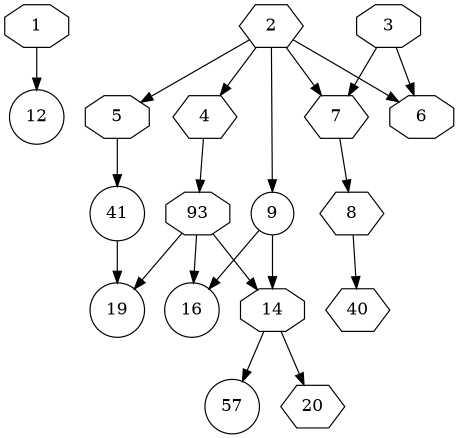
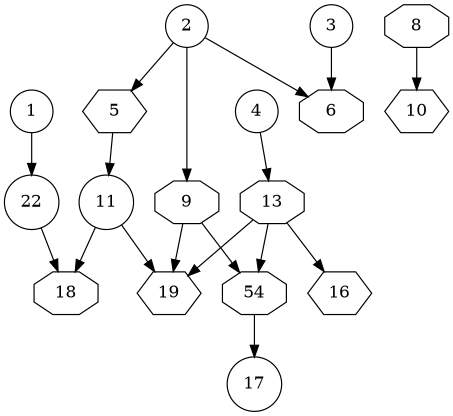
(37, 26) -> (32, 111)
(271, 26) -> (187, 26)
(389, 26) -> (331, 26)
(242, 67) -> none
(37, 117) -> (32, 202)
(117, 117) -> (115, 111)
(205, 117) -> (257, 111)
(336, 117) -> none
(117, 214) -> (106, 202)
(198, 214) -> (272, 202)
(272, 214) -> (187, 202)
(352, 214) -> (417, 26)
(239, 254) -> (179, 242)
none -> (66, 293)
(117, 310) -> (169, 293)
(192, 310) -> (340, 293)
(272, 310) -> (254, 293)
(358, 310) -> (417, 111)
(232, 407) -> (254, 384)
(313, 407) -> none
